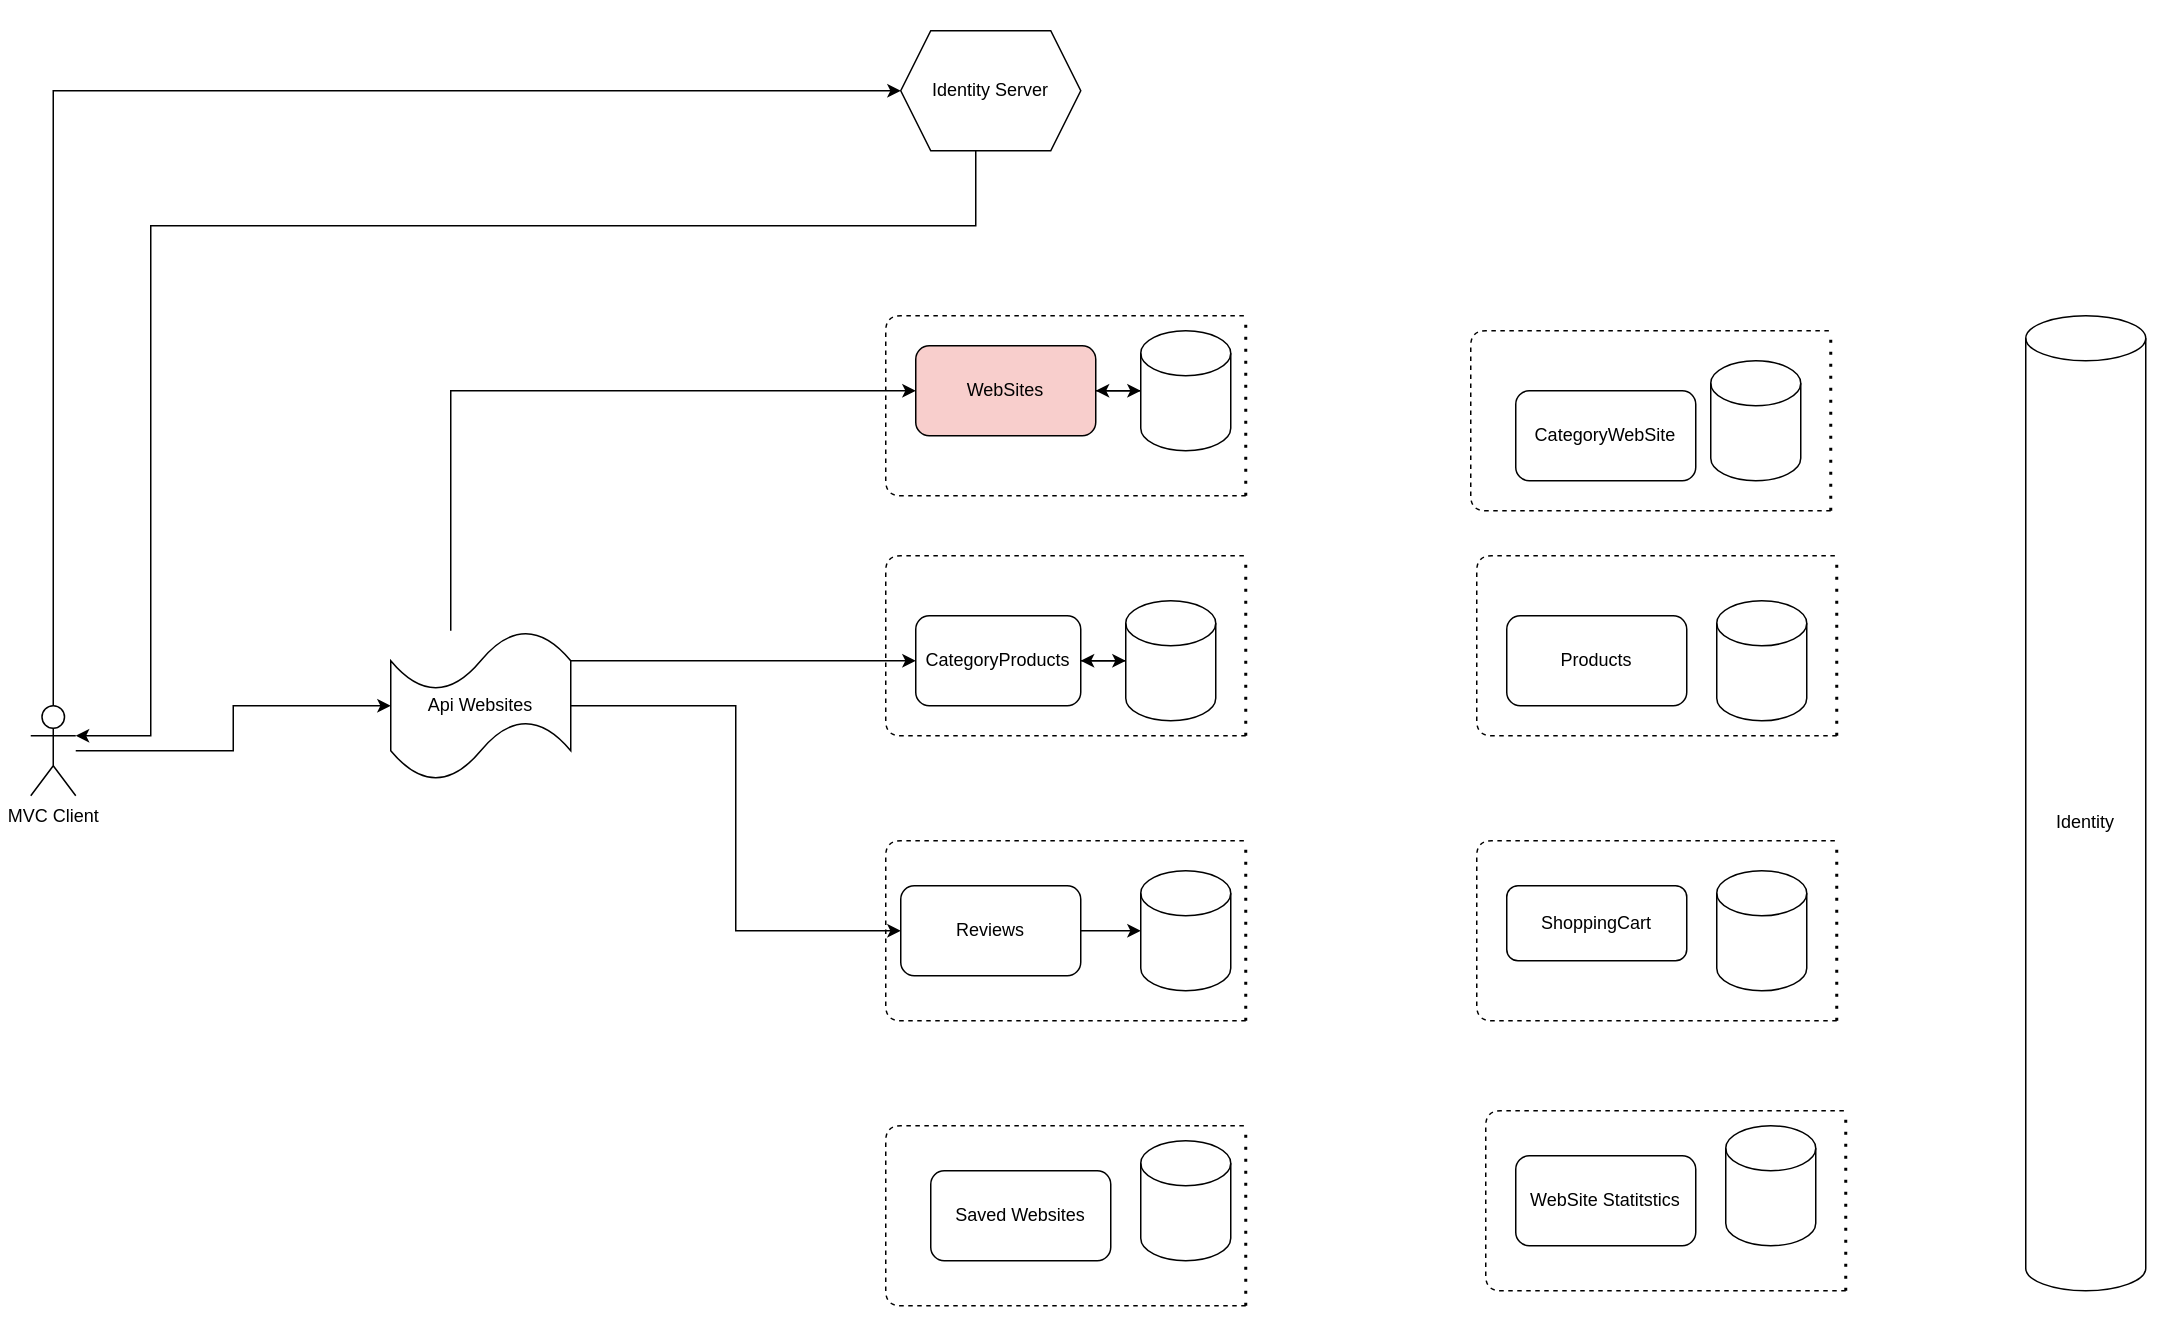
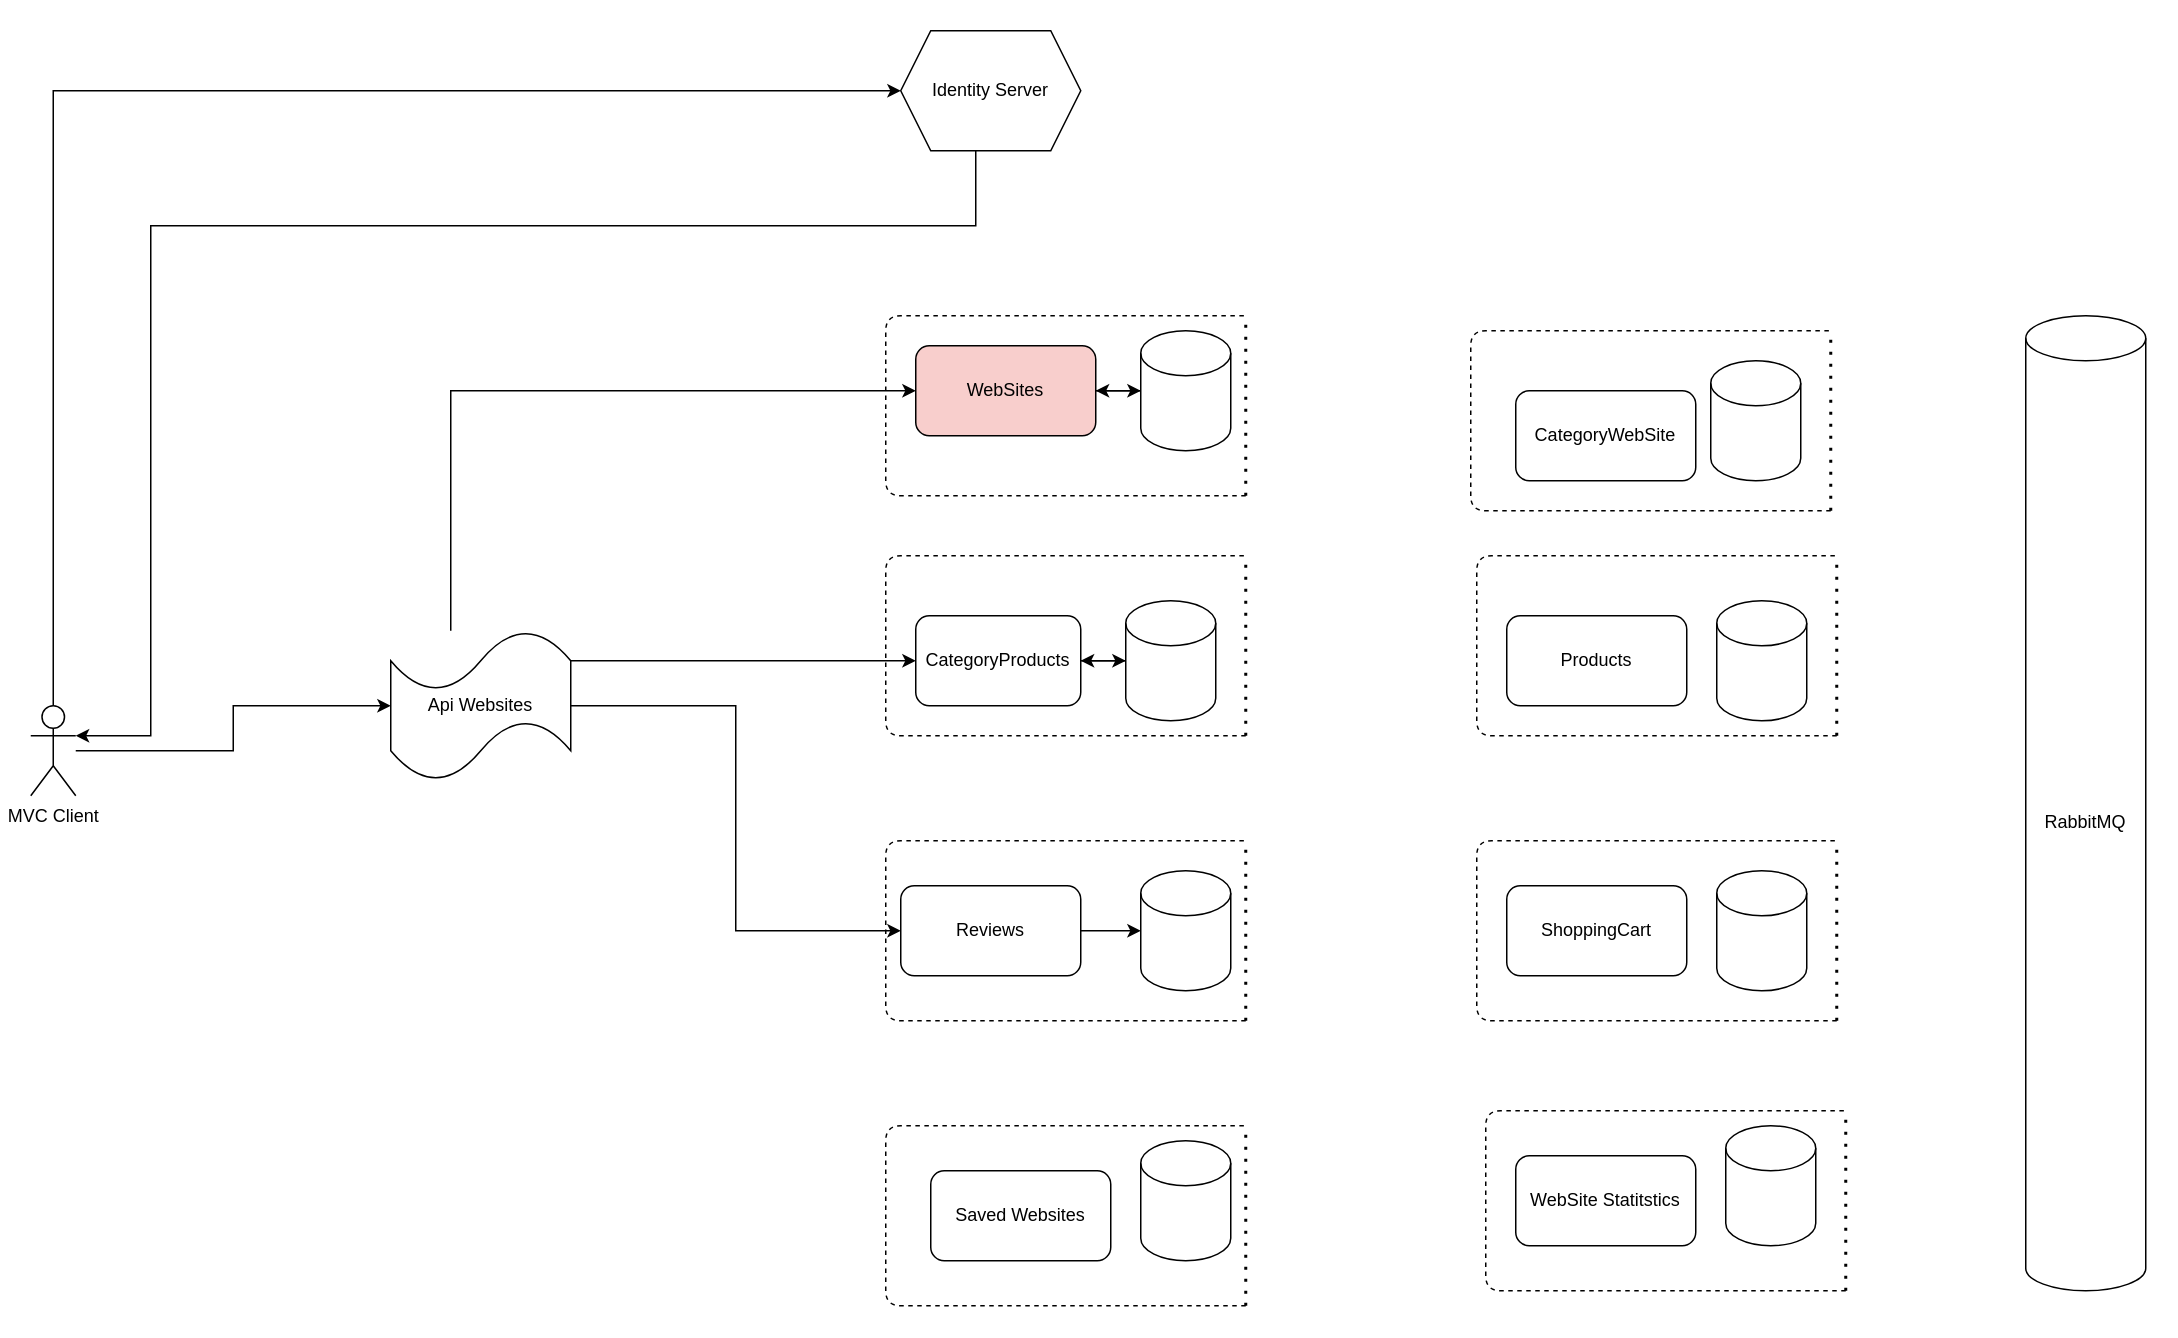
(2086, 823) -> (2086, 823)
(1597, 923) -> (1597, 931)
